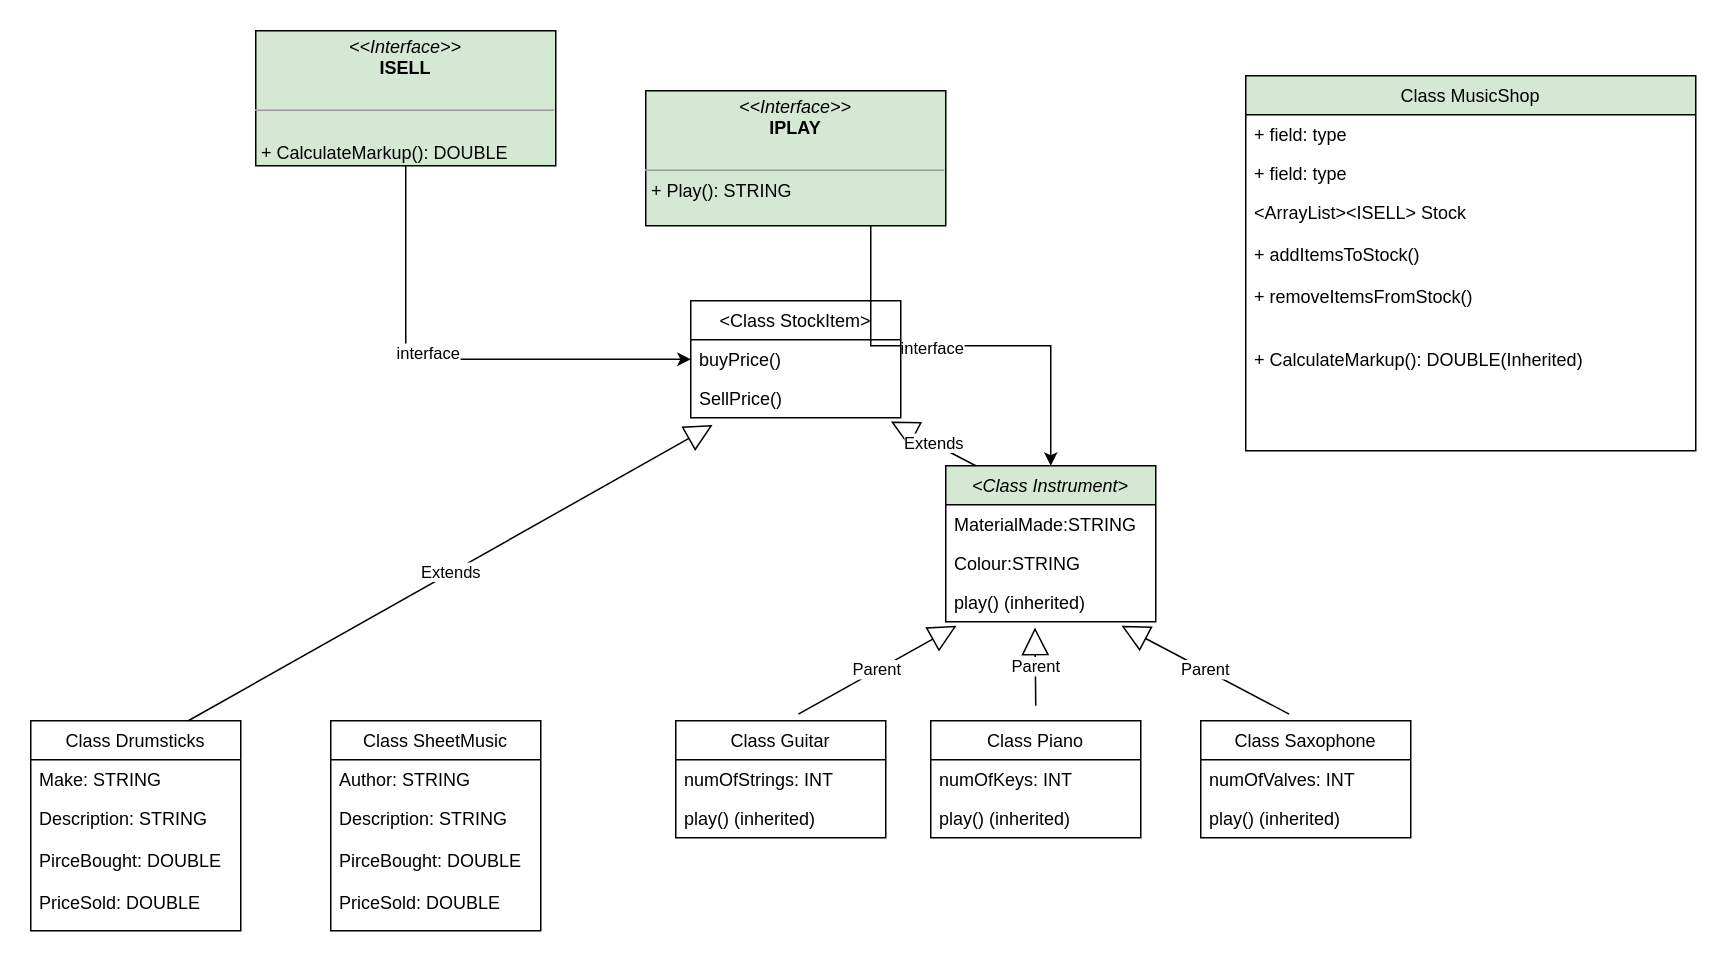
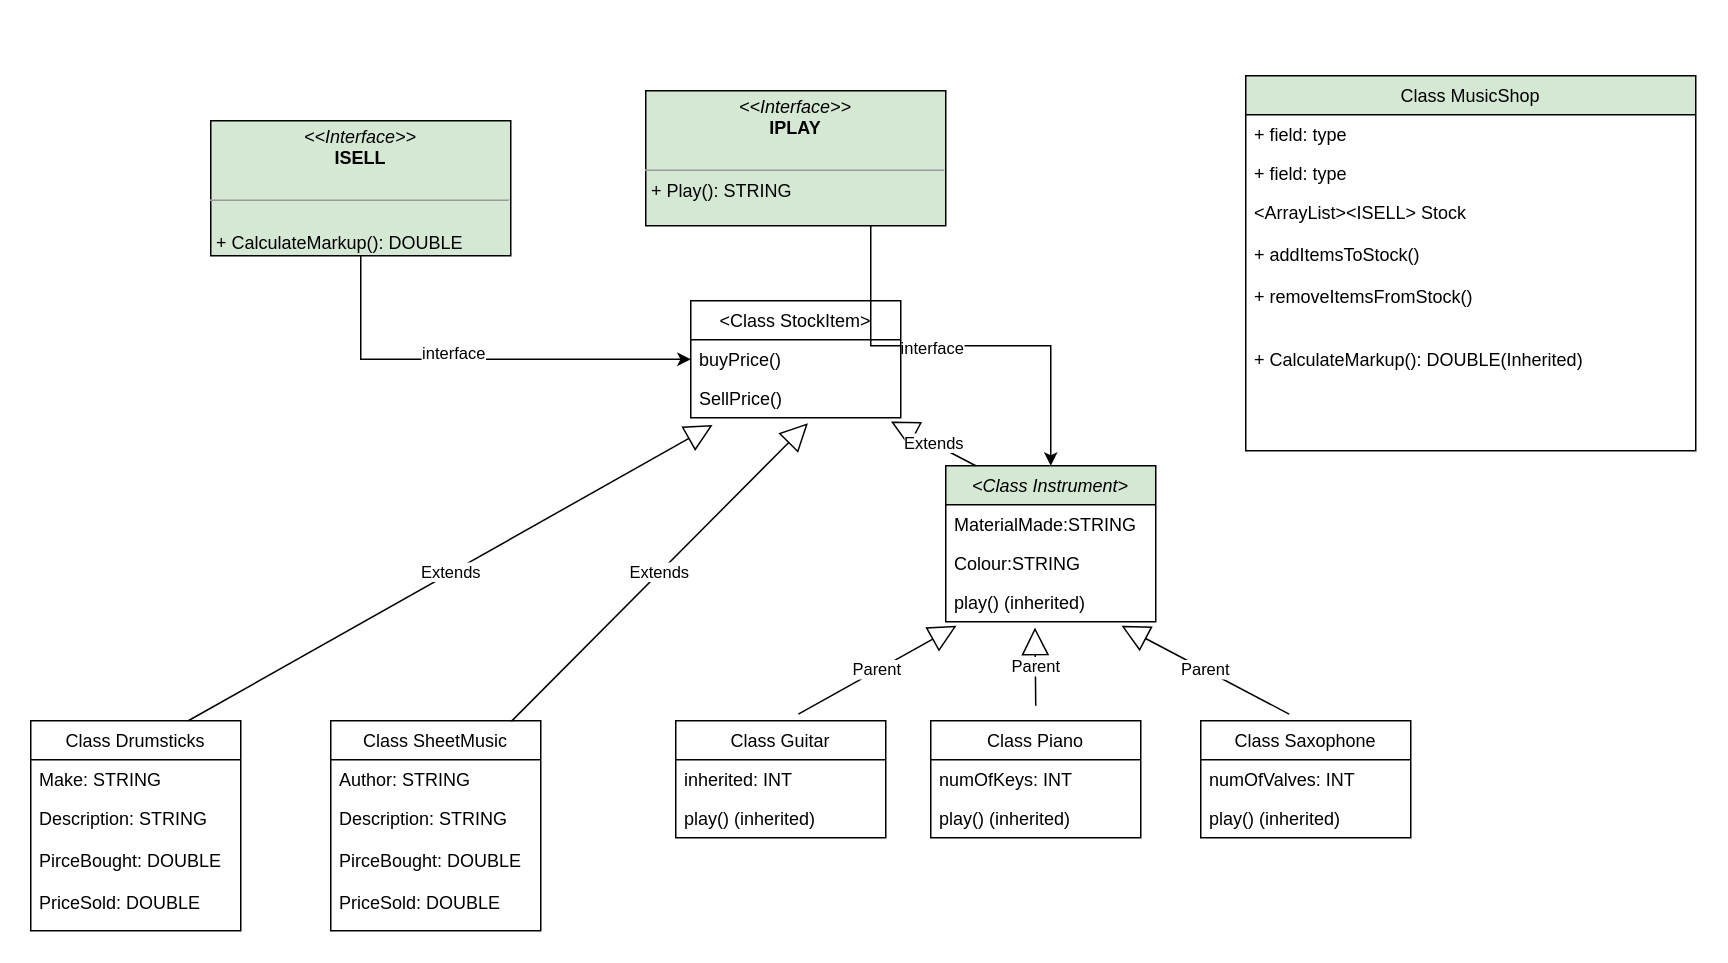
(406, 98) -> (361, 188)
none -> (652, 580)
(763, 780) -> (745, 780)
